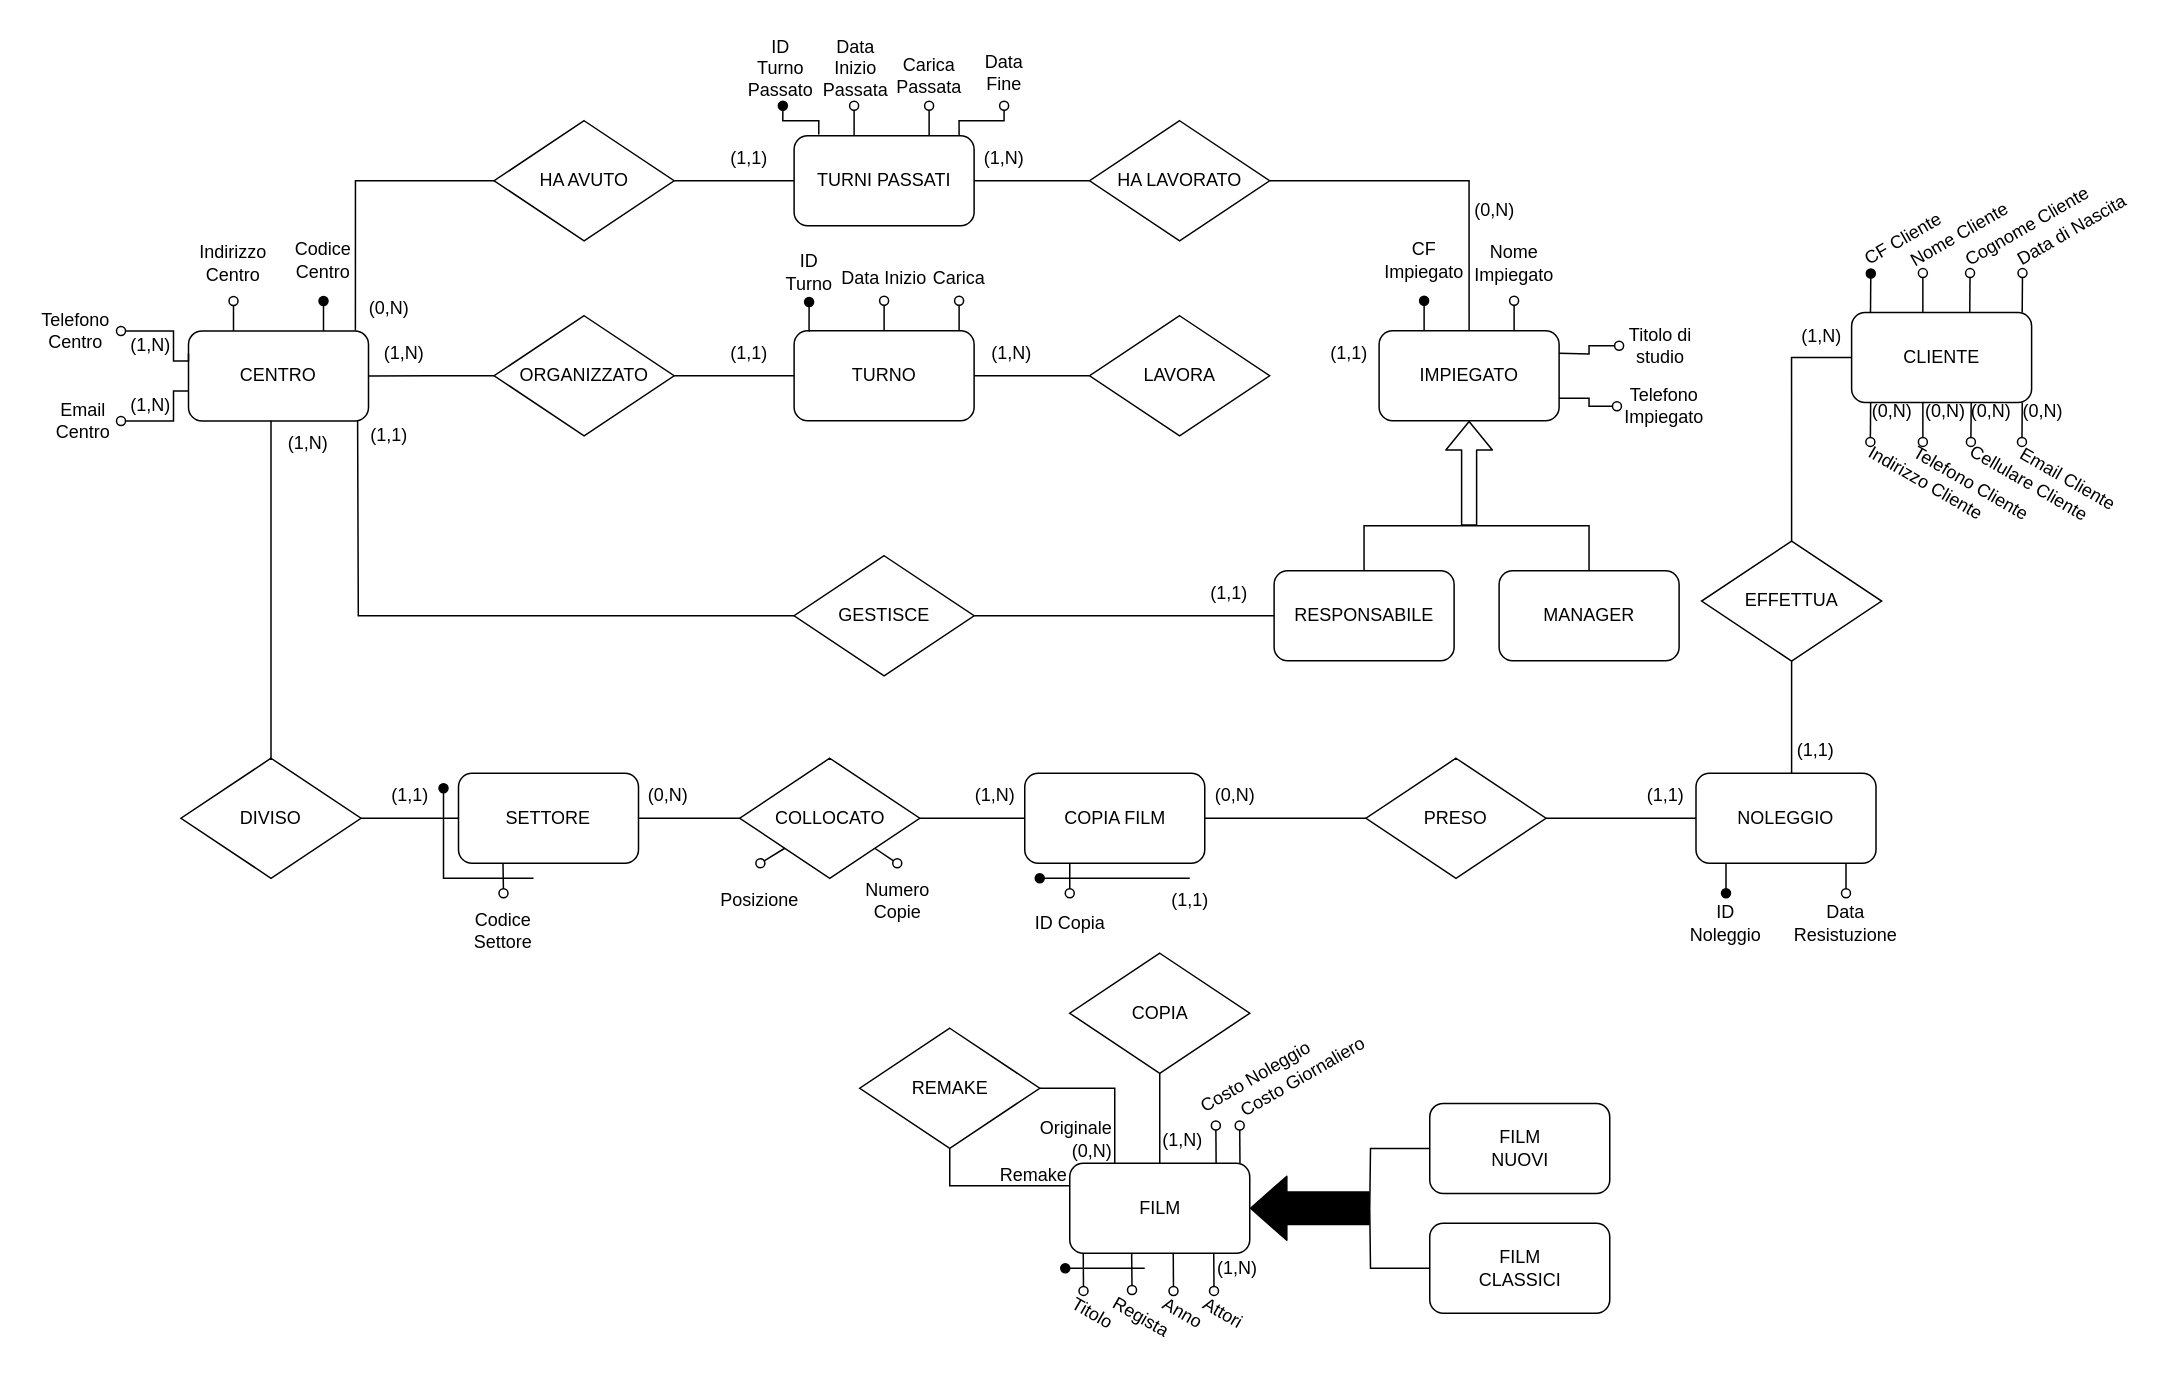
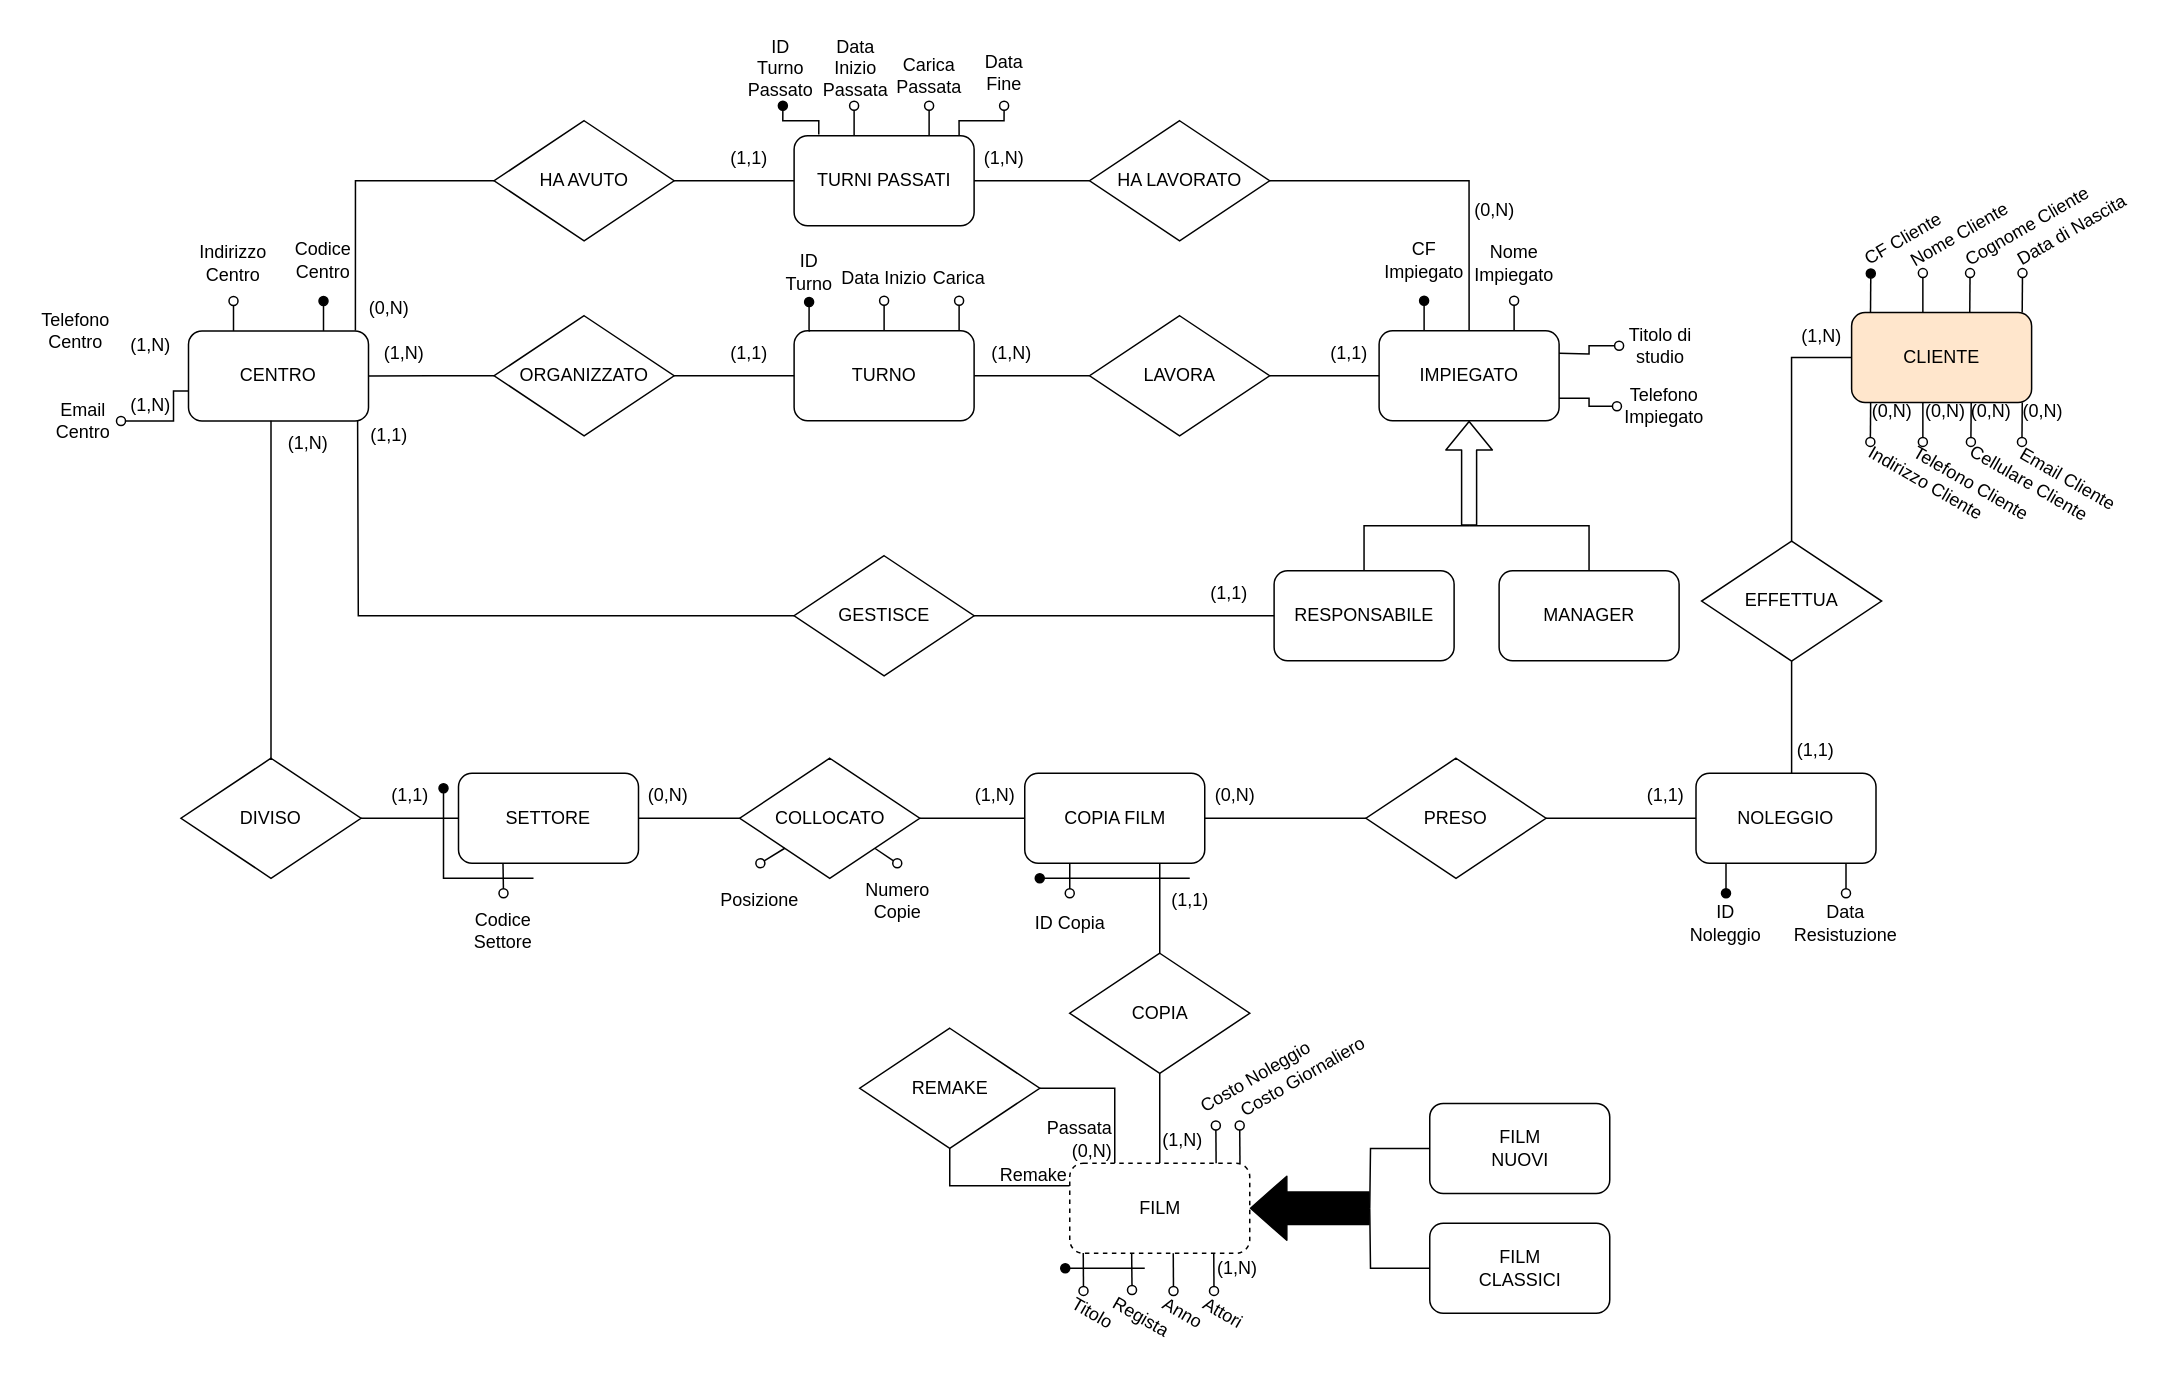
(173, 331) -> none
(1941, 357) -> (1941, 357)
none -> (1324, 376)
none -> (1160, 908)
(1074, 1139) -> (1077, 1139)
(1160, 1208) -> (1160, 1208)
